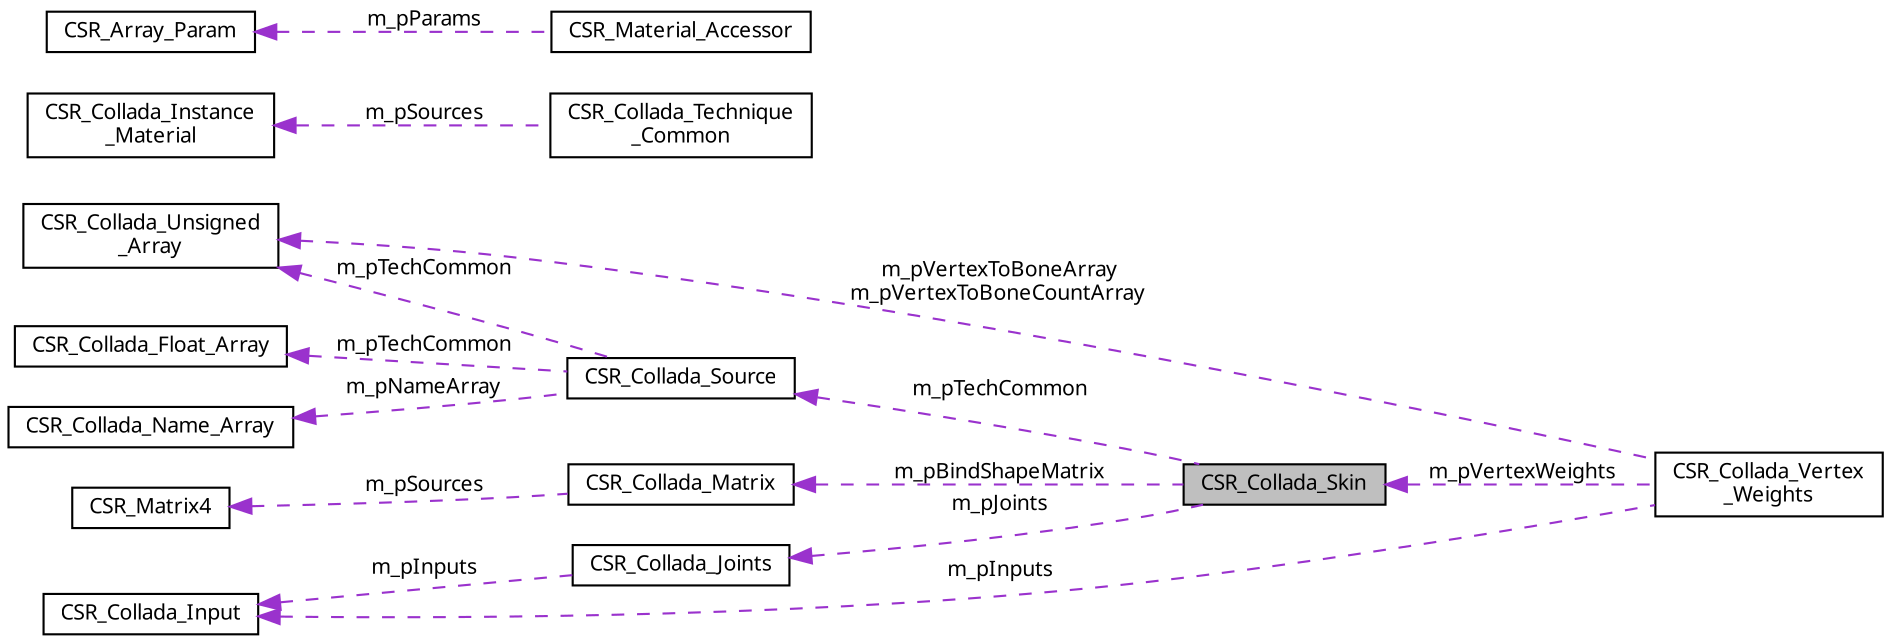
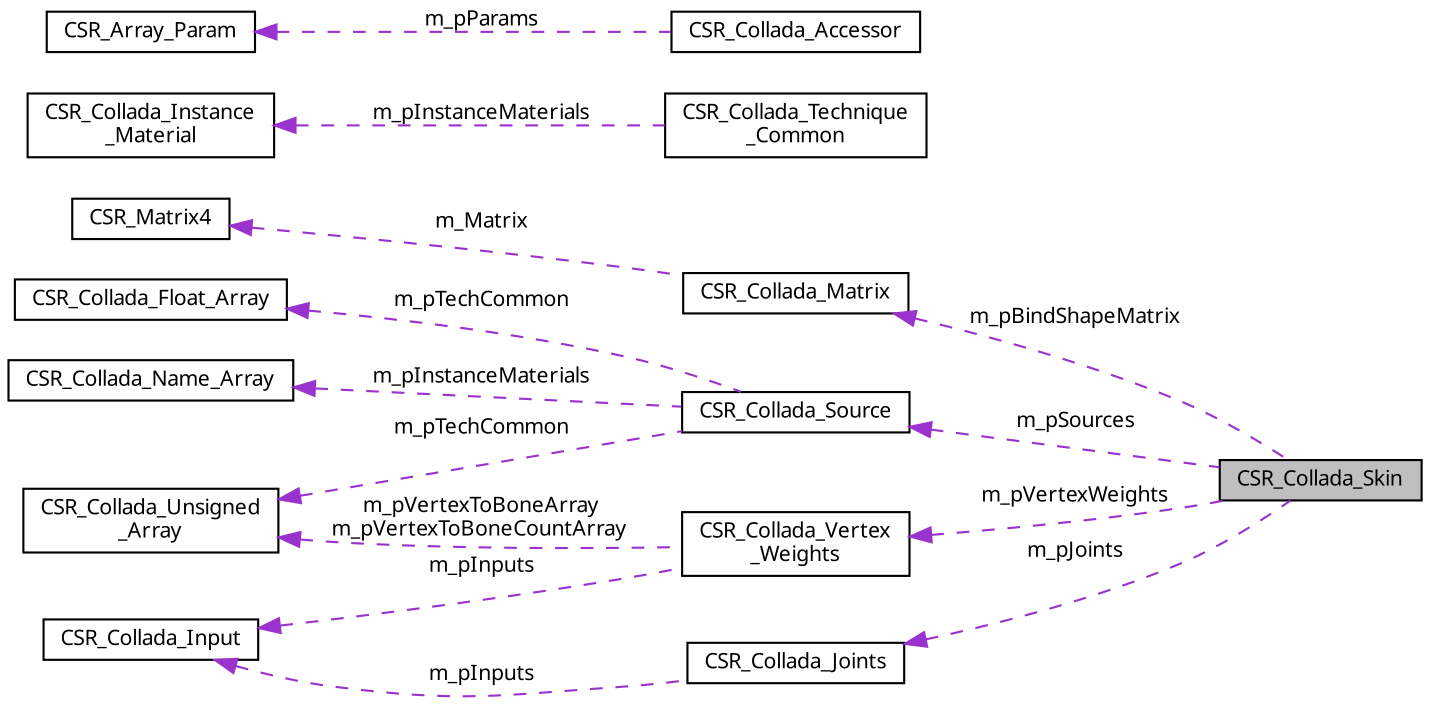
(681, 32) -> (796, 32)
(422, 114) -> (479, 114)
(422, 388) -> (479, 377)
(998, 390) -> (1073, 422)
(1531, 484) -> (1079, 521)
(422, 486) -> (479, 222)
